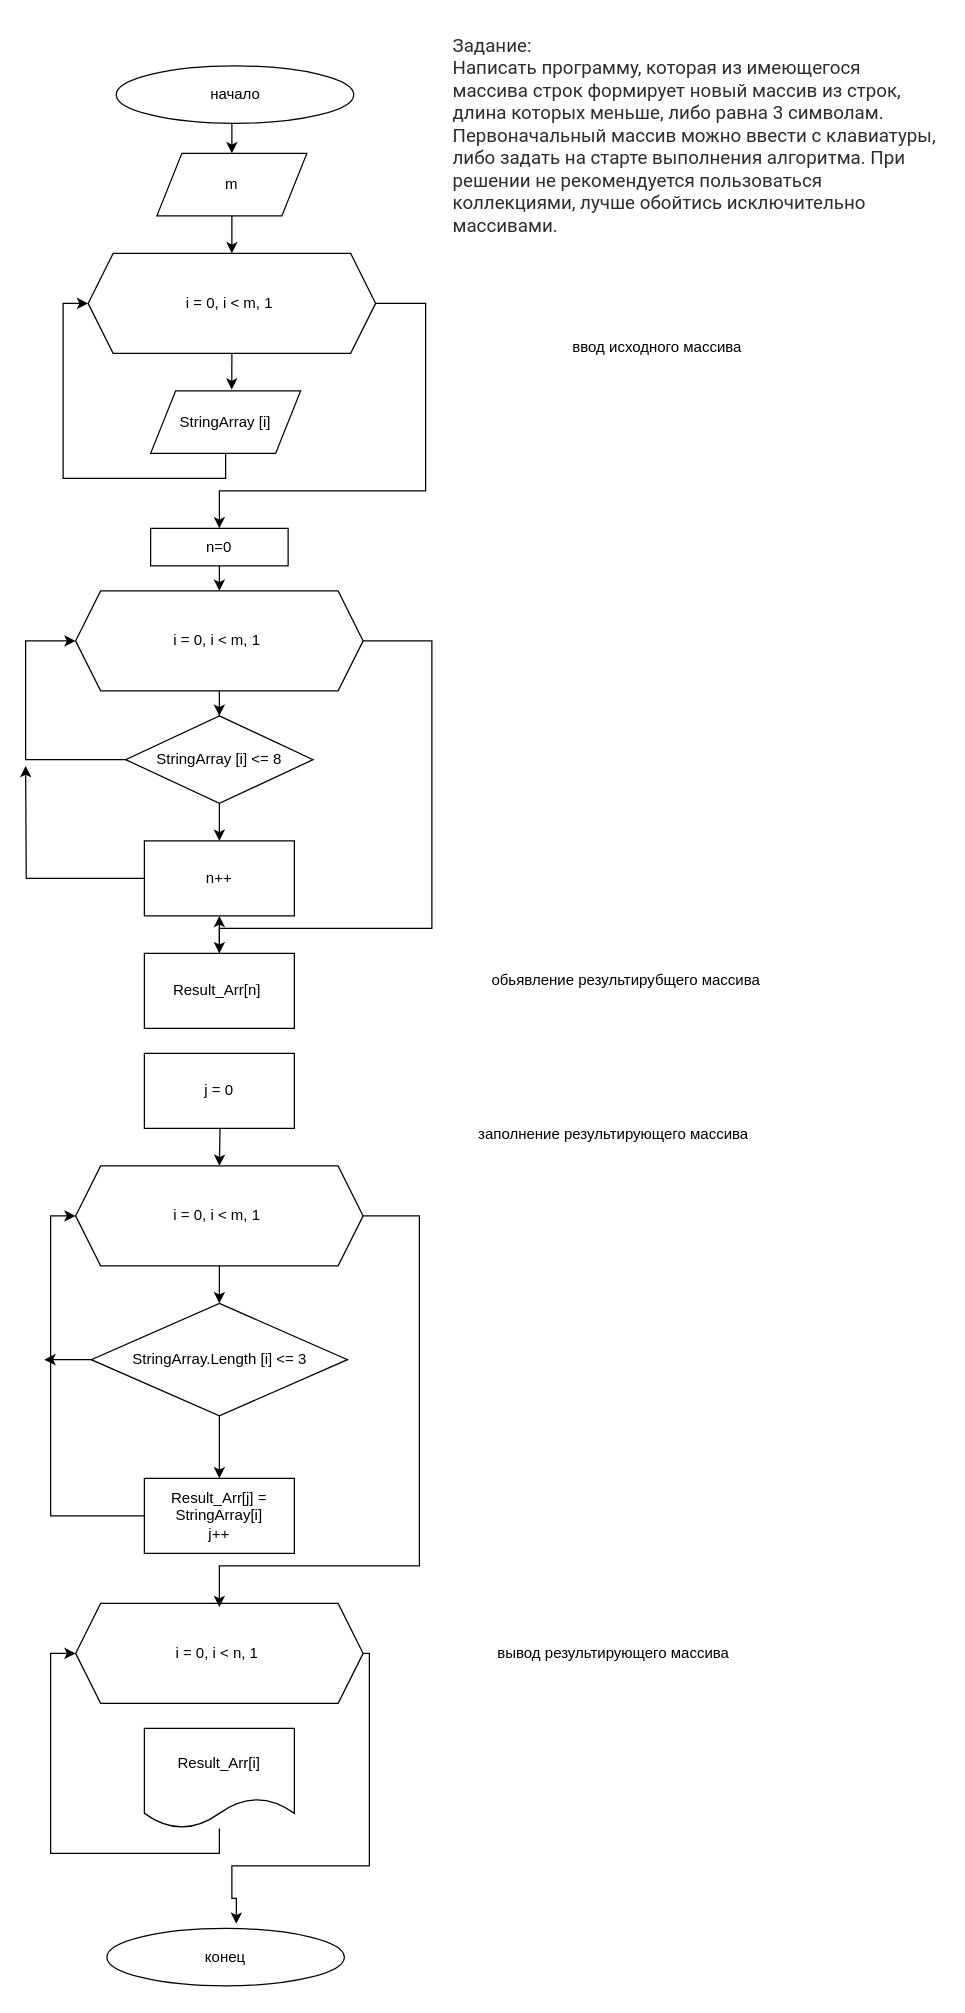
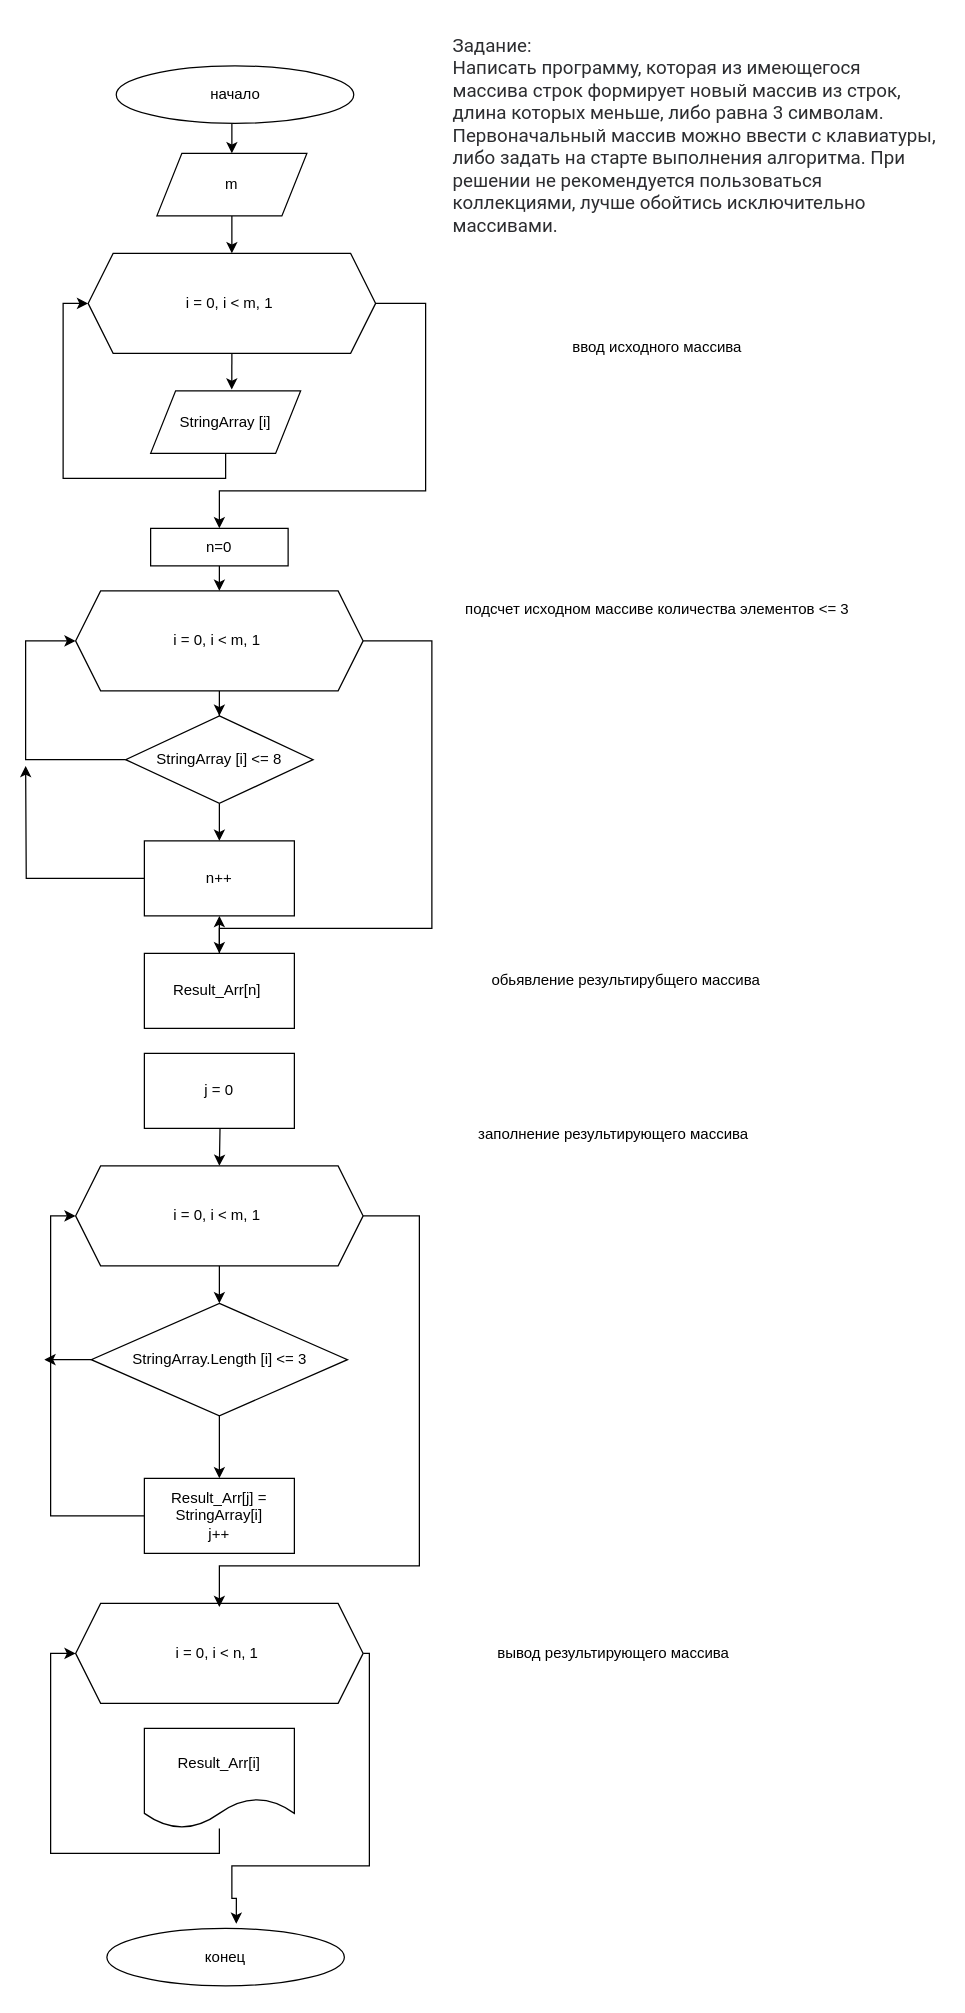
none -> (657, 609)
